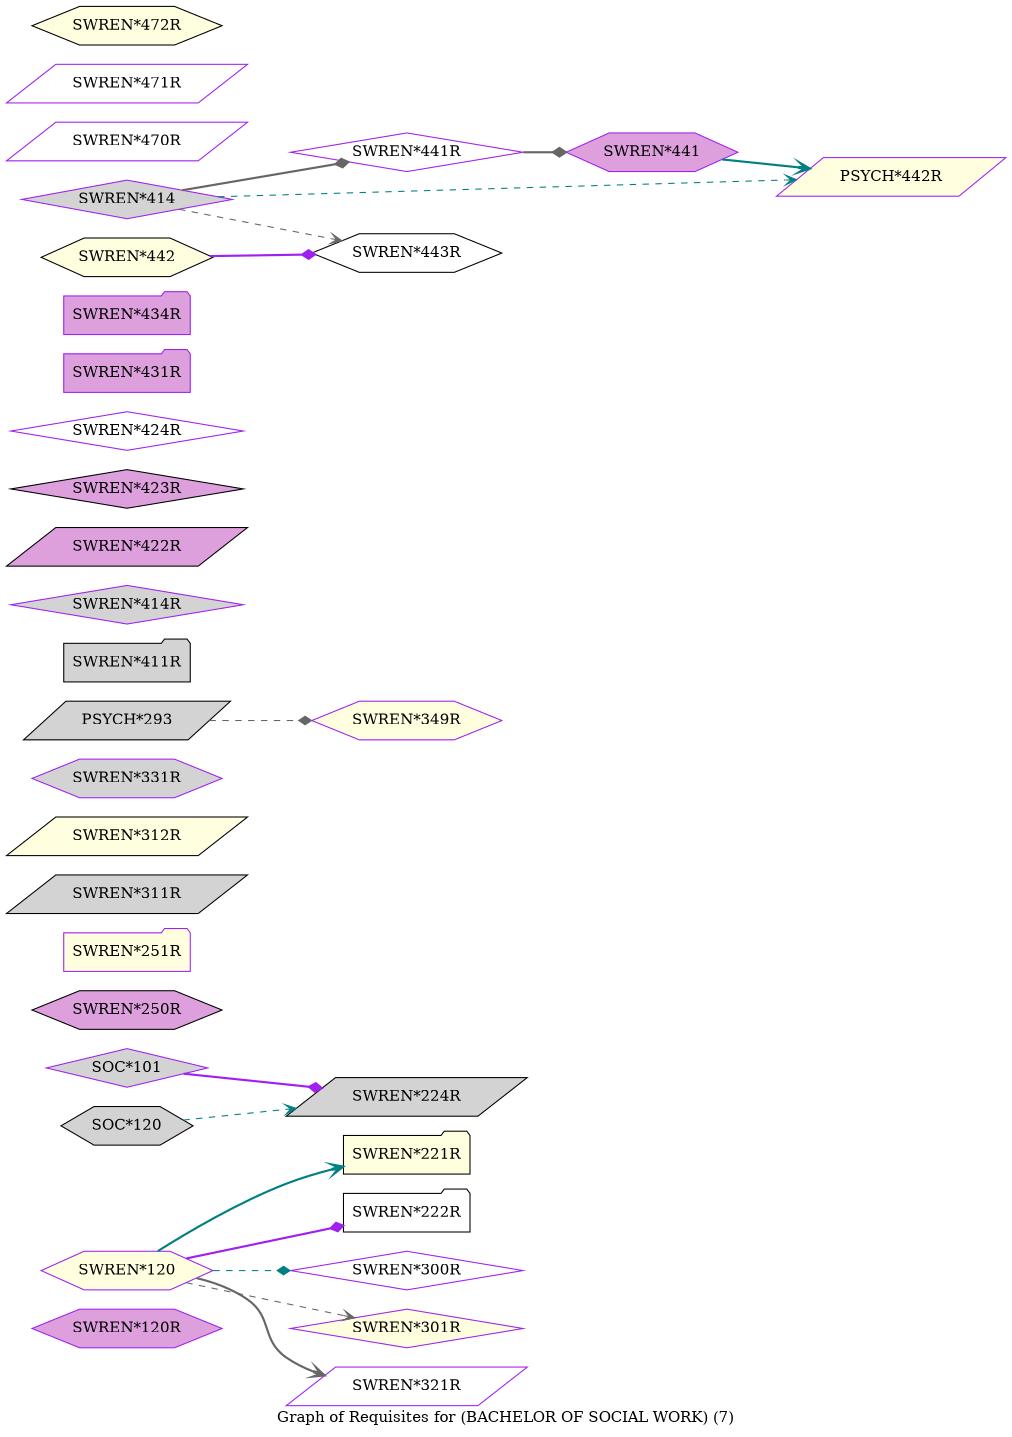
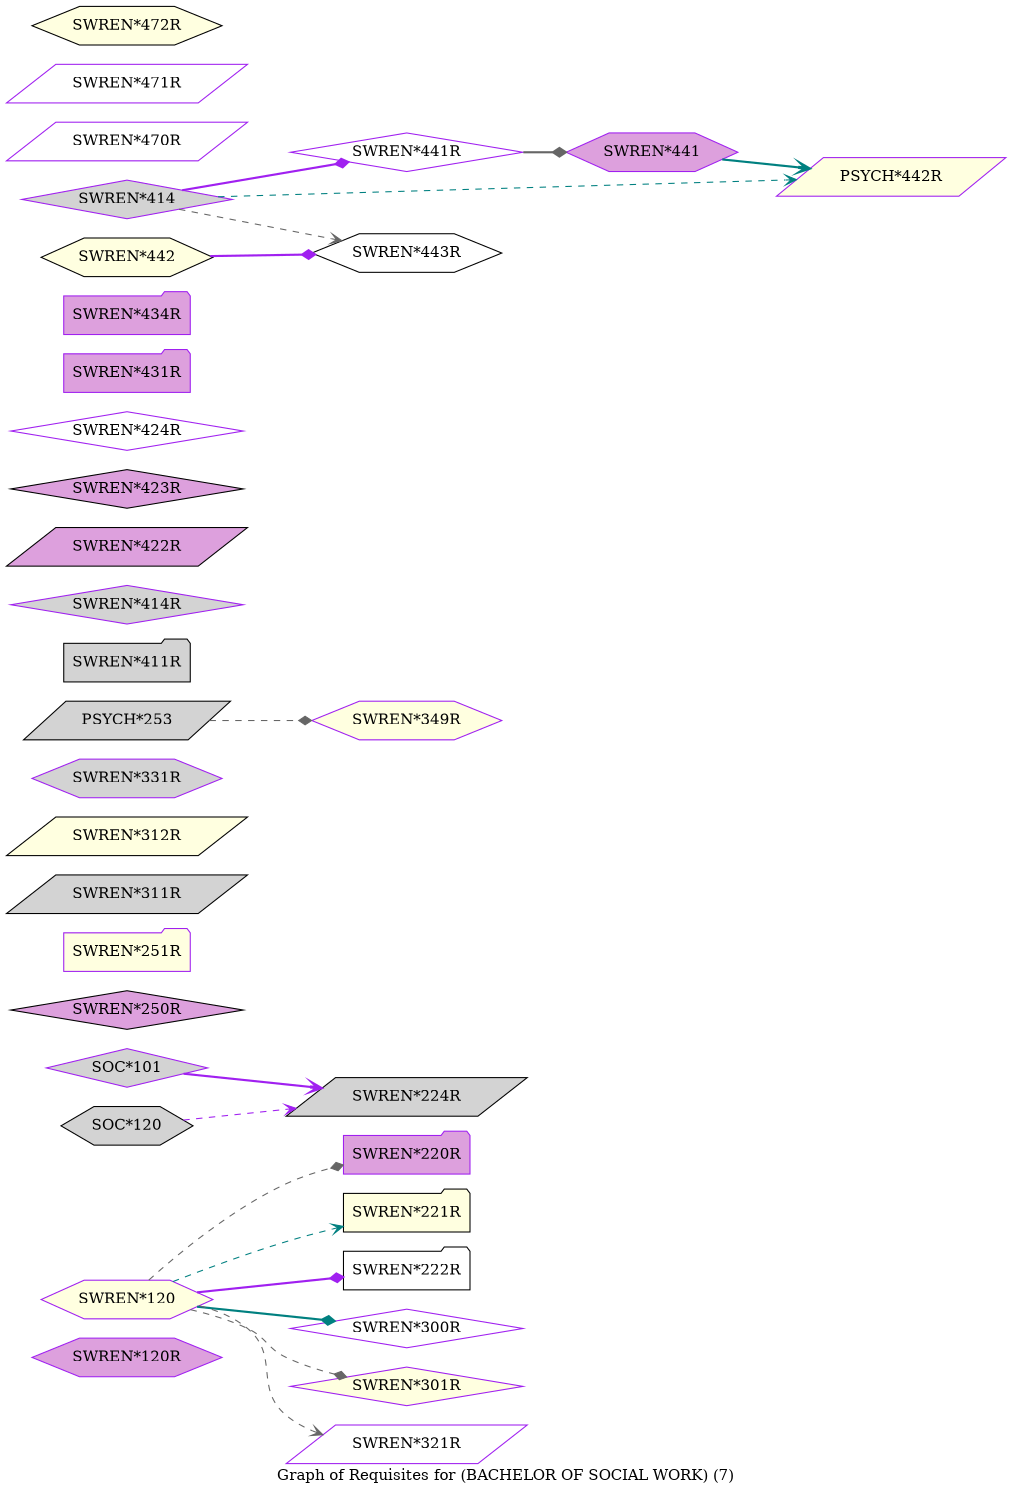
(259, 177) -> (259, 177)
(127, 721) -> (127, 721)
(127, 1010) -> (127, 1010)
(246, 1080) -> (247, 1080)
(234, 1115) -> (234, 1115)
none -> (407, 1155)
(242, 1203) -> (252, 1253)
(245, 1271) -> (259, 1313)
(265, 1299) -> (266, 1342)
(263, 1317) -> (265, 1361)
